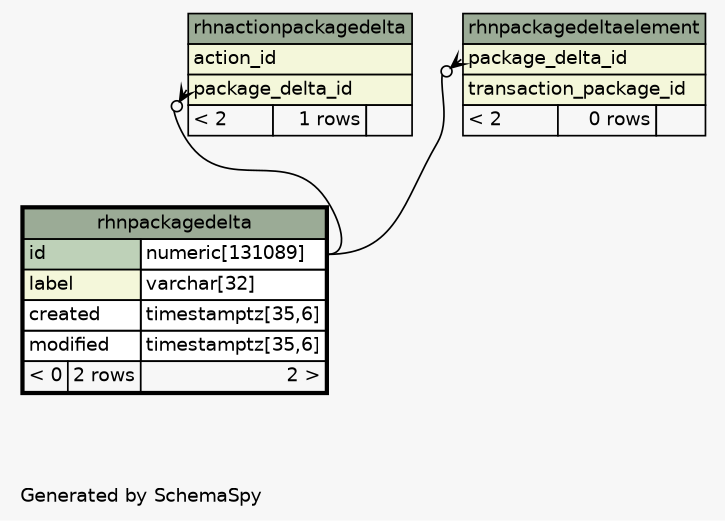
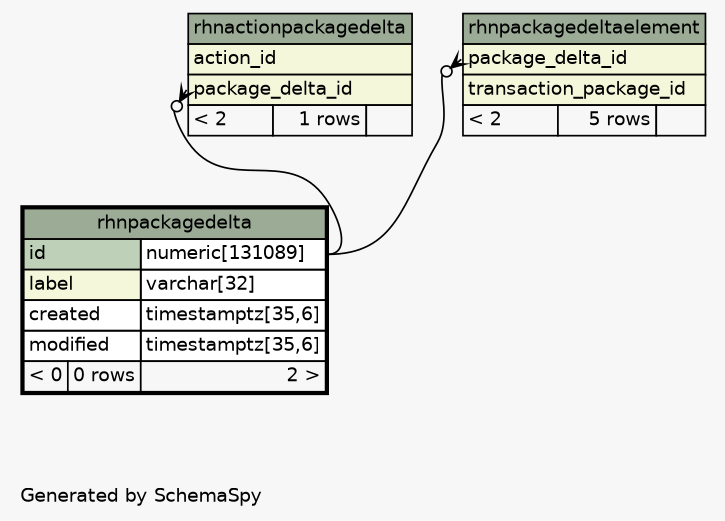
(620, 120) -> (620, 120)
(104, 376) -> (104, 376)
